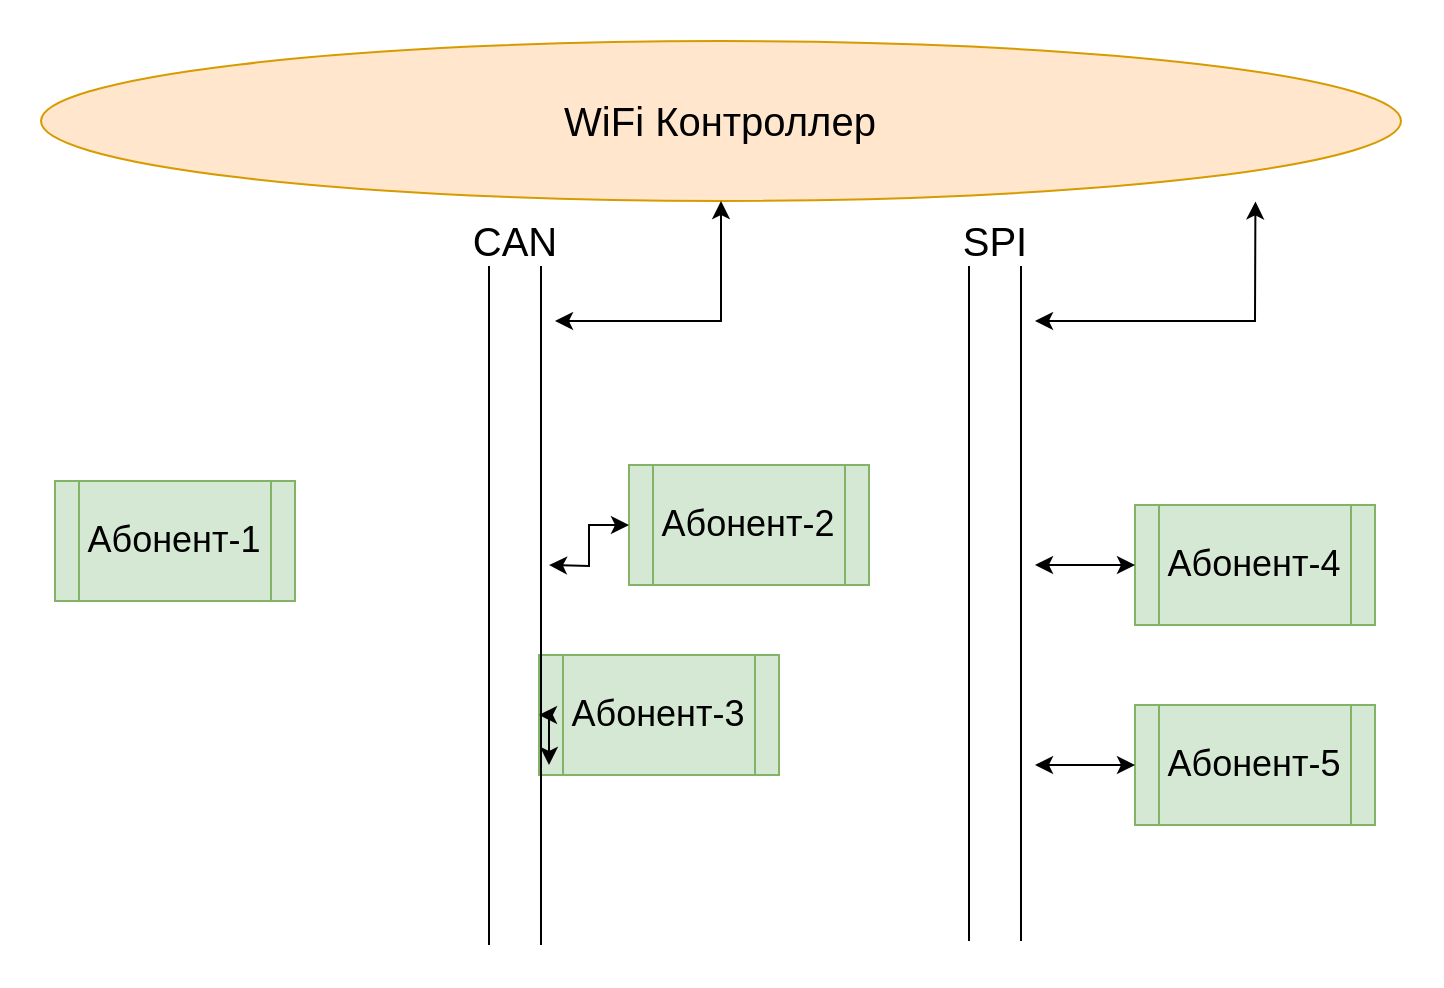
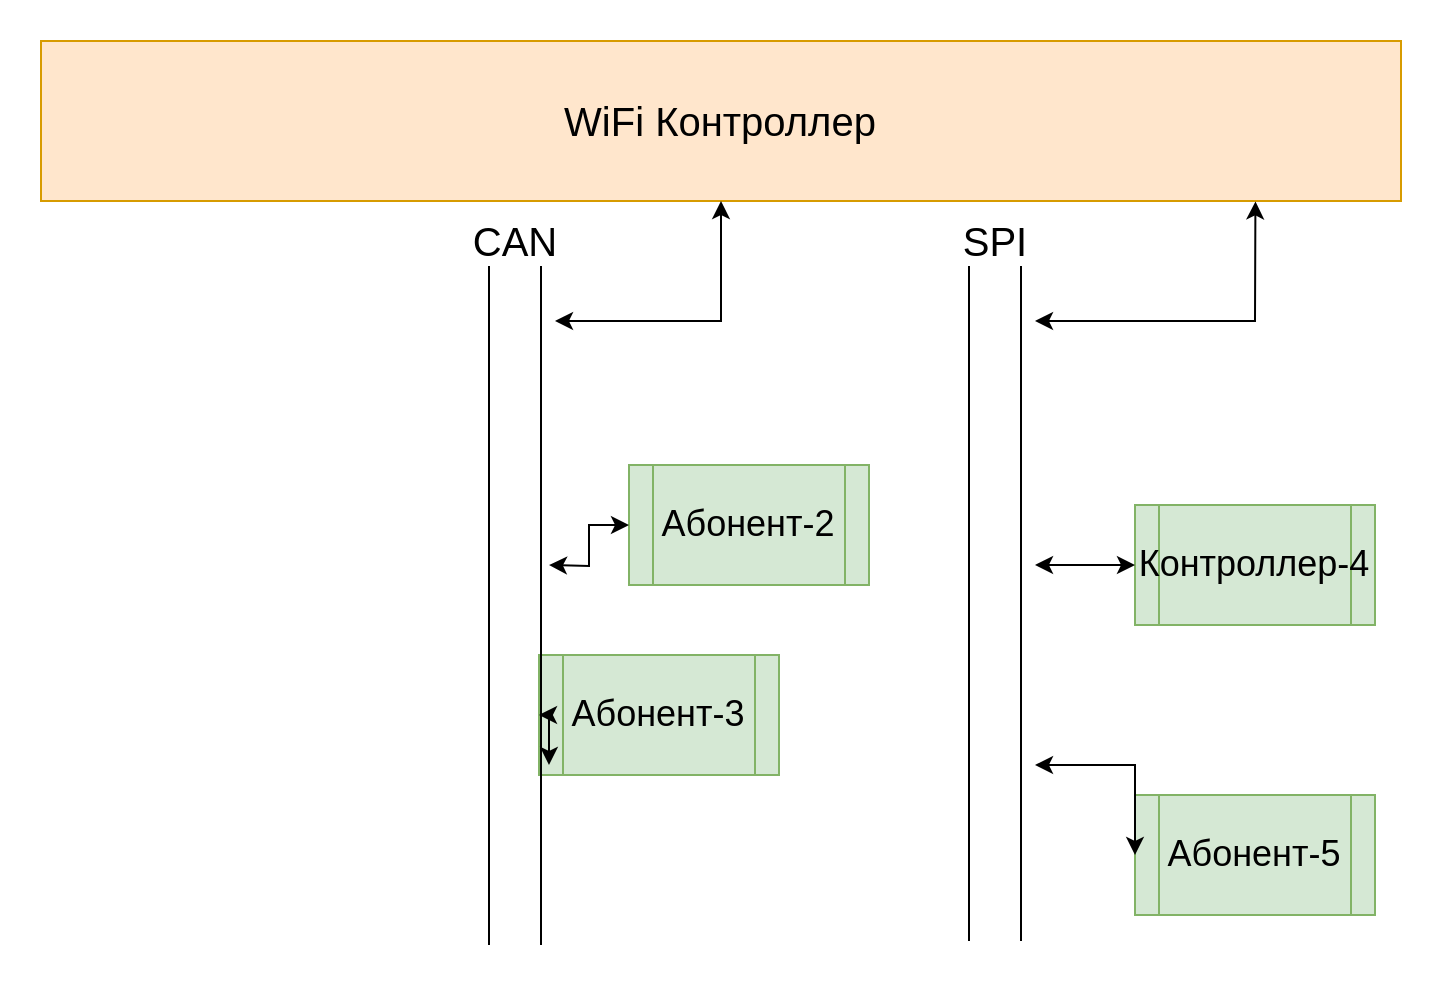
(721, 121) -> (721, 121)
(175, 541) -> none
(1255, 565) -> (1255, 565)
(1255, 765) -> (1255, 855)
